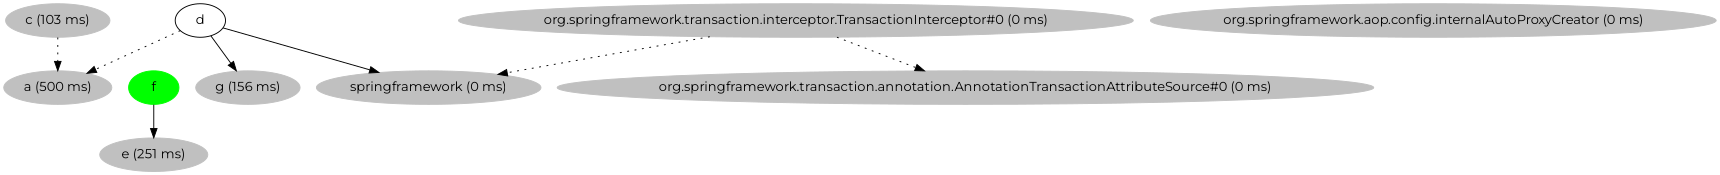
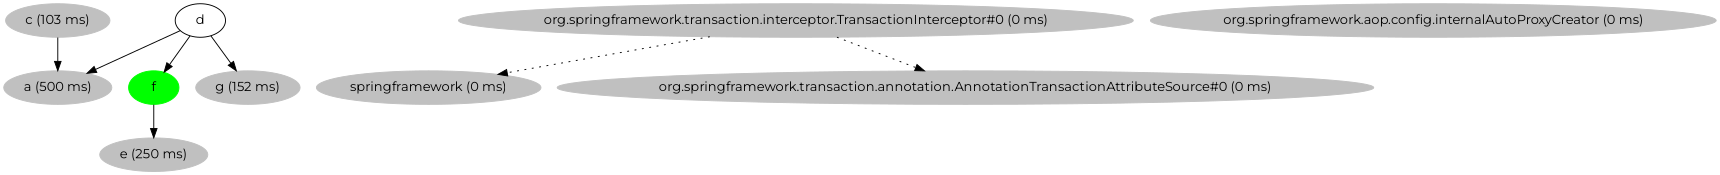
(58, 49) -> (58, 49)
(296, 49) -> (180, 50)
(138, 50) -> (138, 50)
(248, 88) -> (248, 88)
(154, 155) -> (154, 155)
